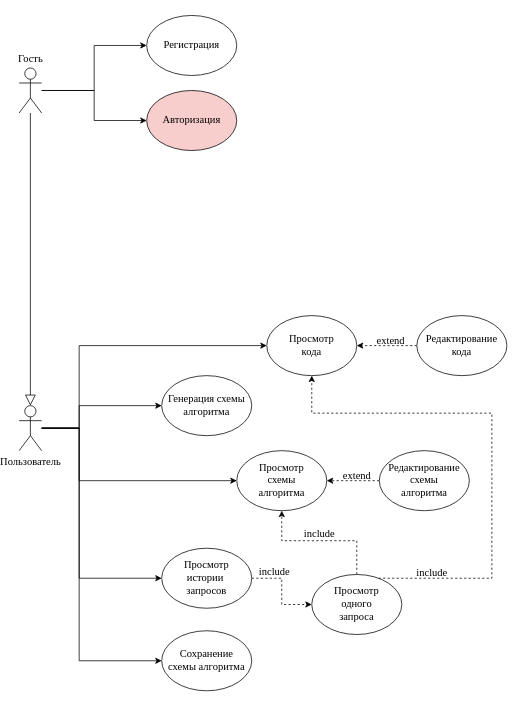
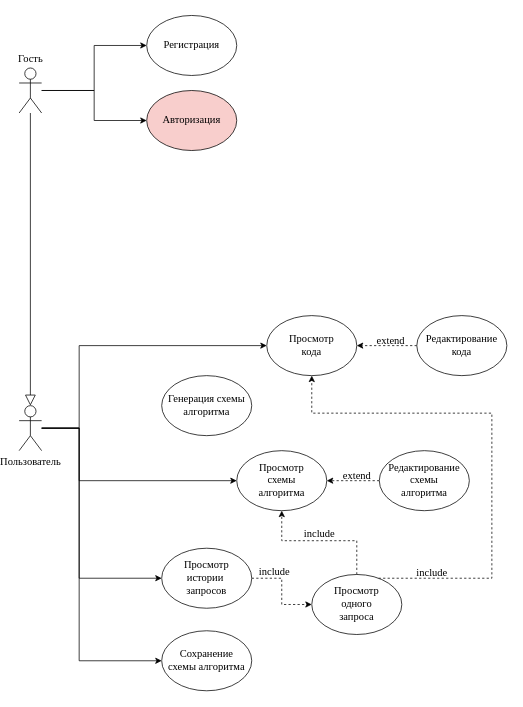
(118, 405) -> none
